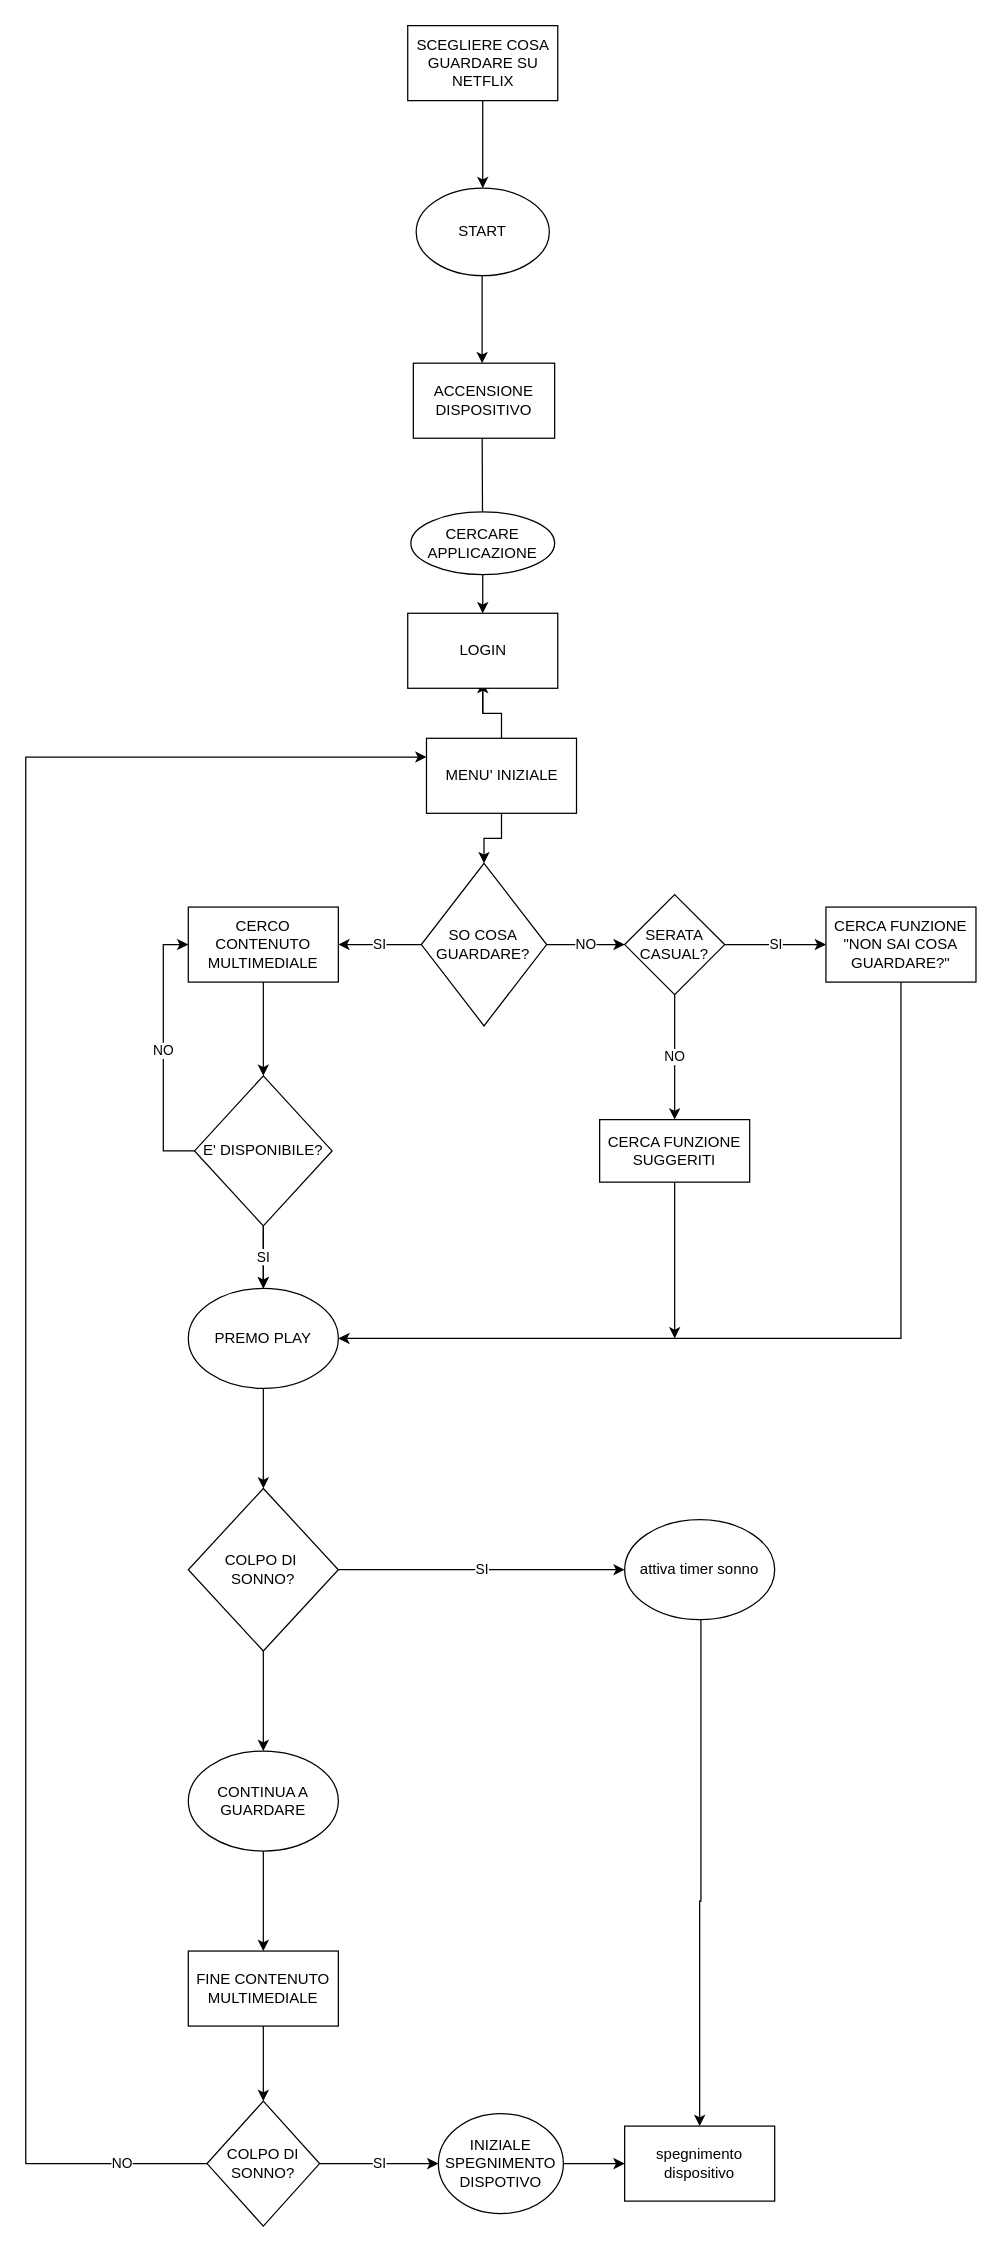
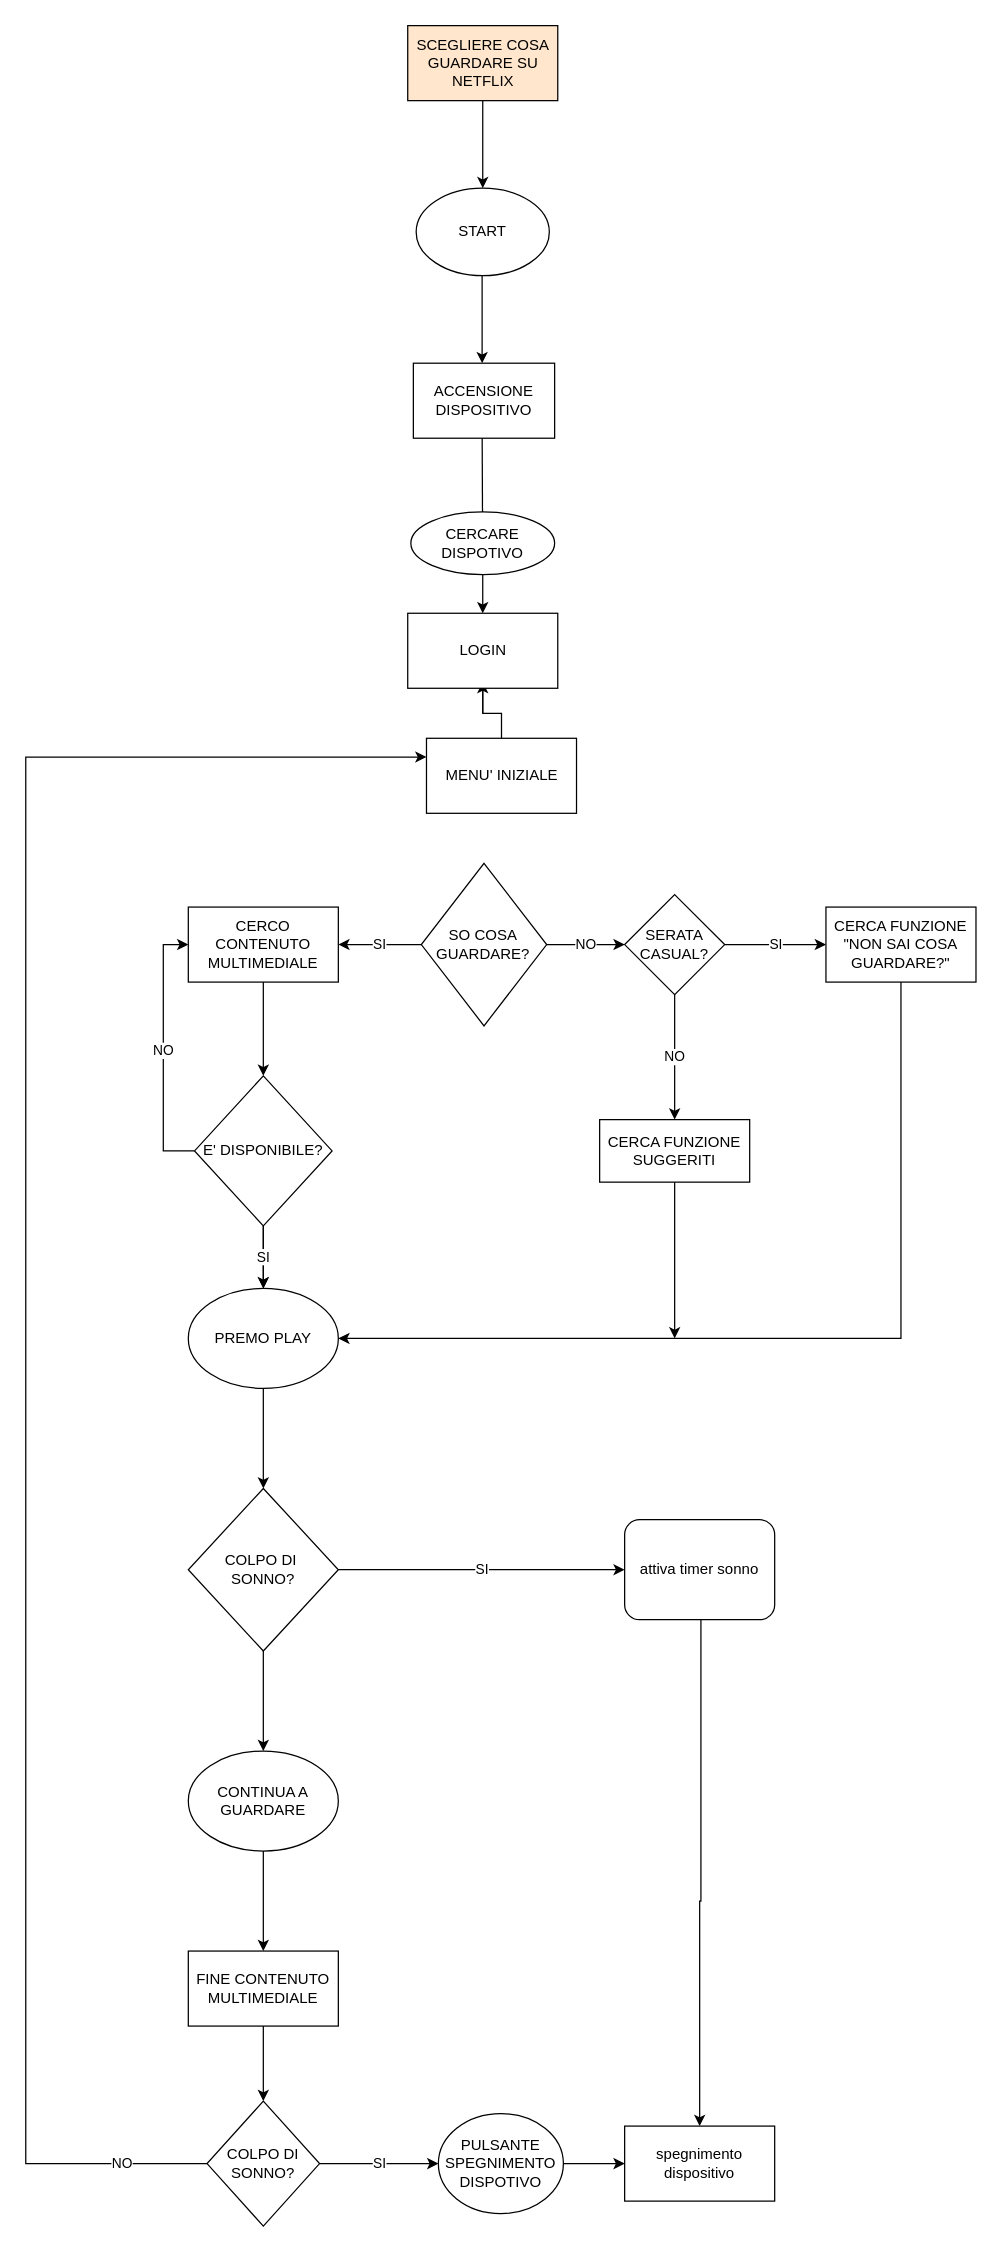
(483, 63) -> (483, 63)
(483, 543) -> (483, 543)
(497, 838) -> none
(699, 1569) -> (699, 1569)
(501, 2163) -> (501, 2163)
